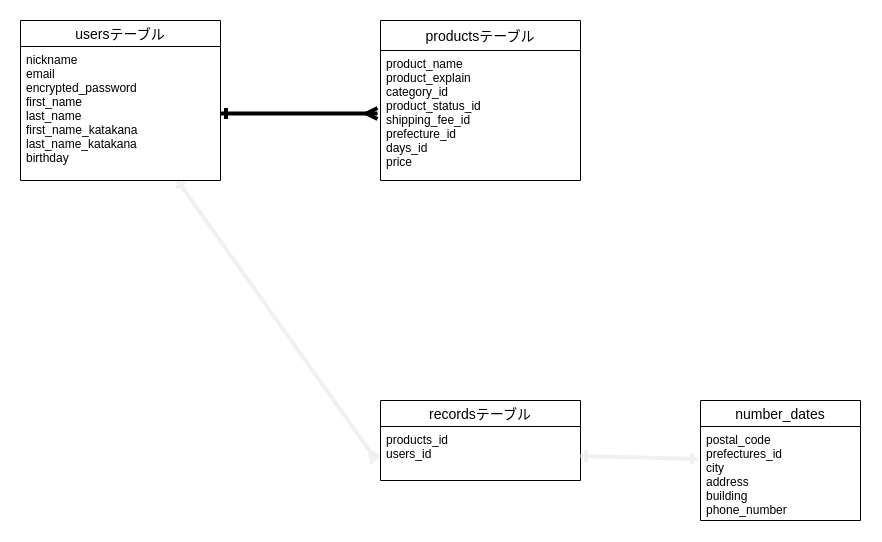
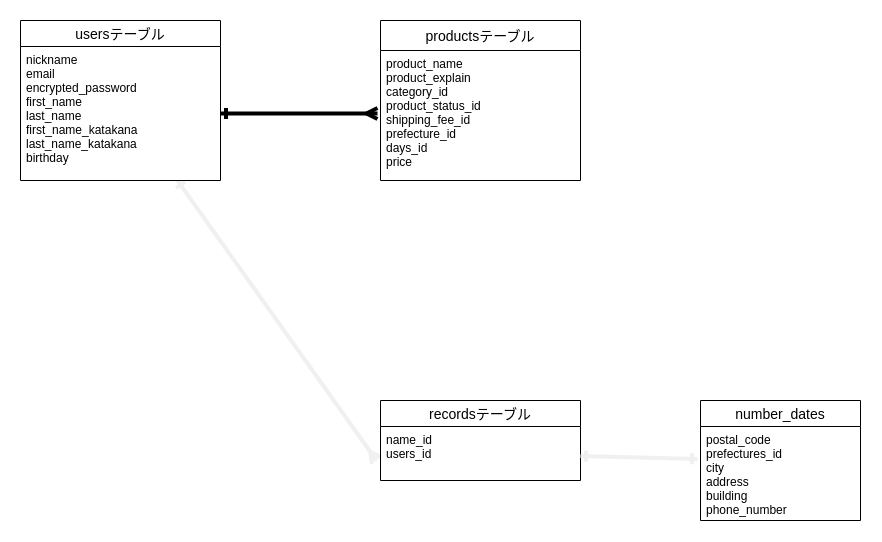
(421, 440) -> (408, 440)
